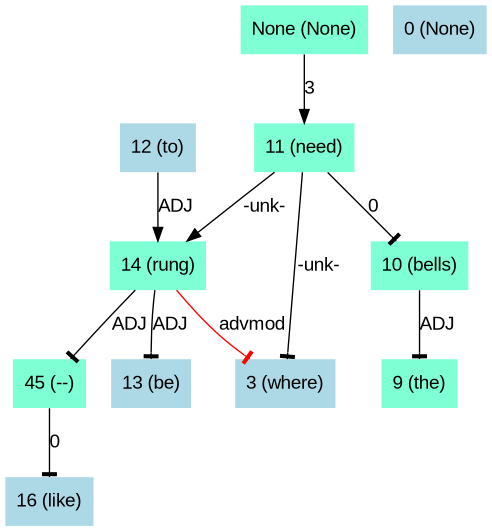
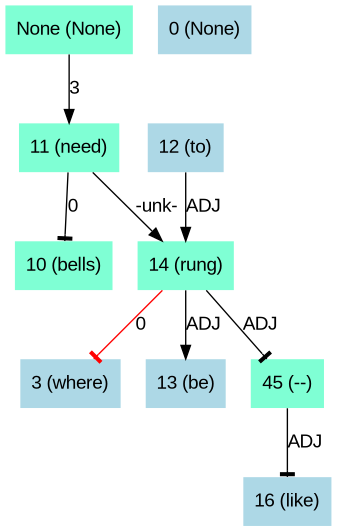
(295, 262) -> none
(152, 321) -> (186, 318)
(252, 325) -> (141, 325)
(420, 384) -> none
(55, 443) -> (305, 443)
